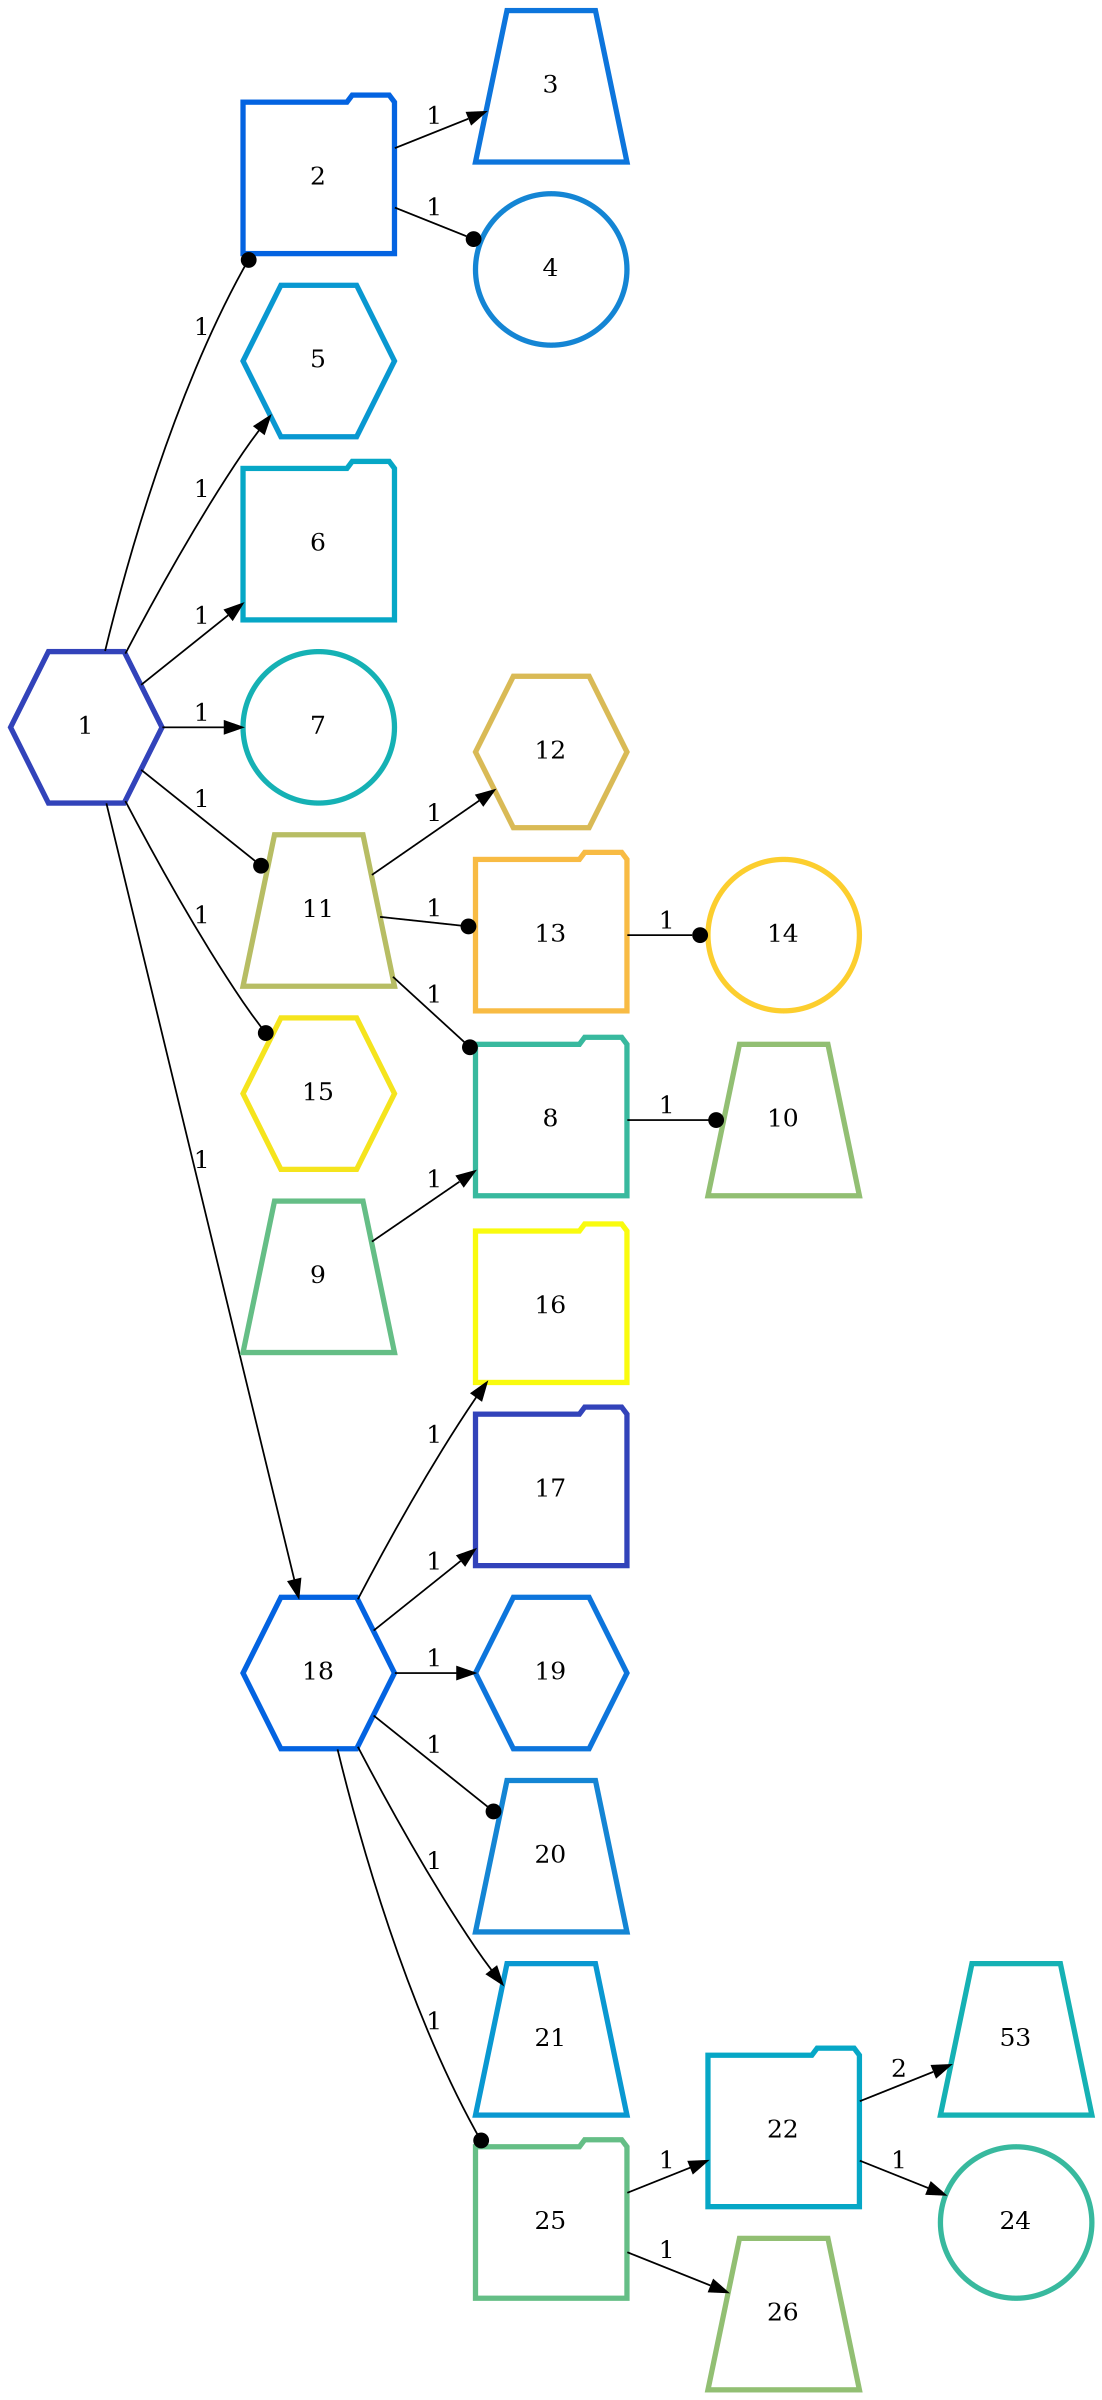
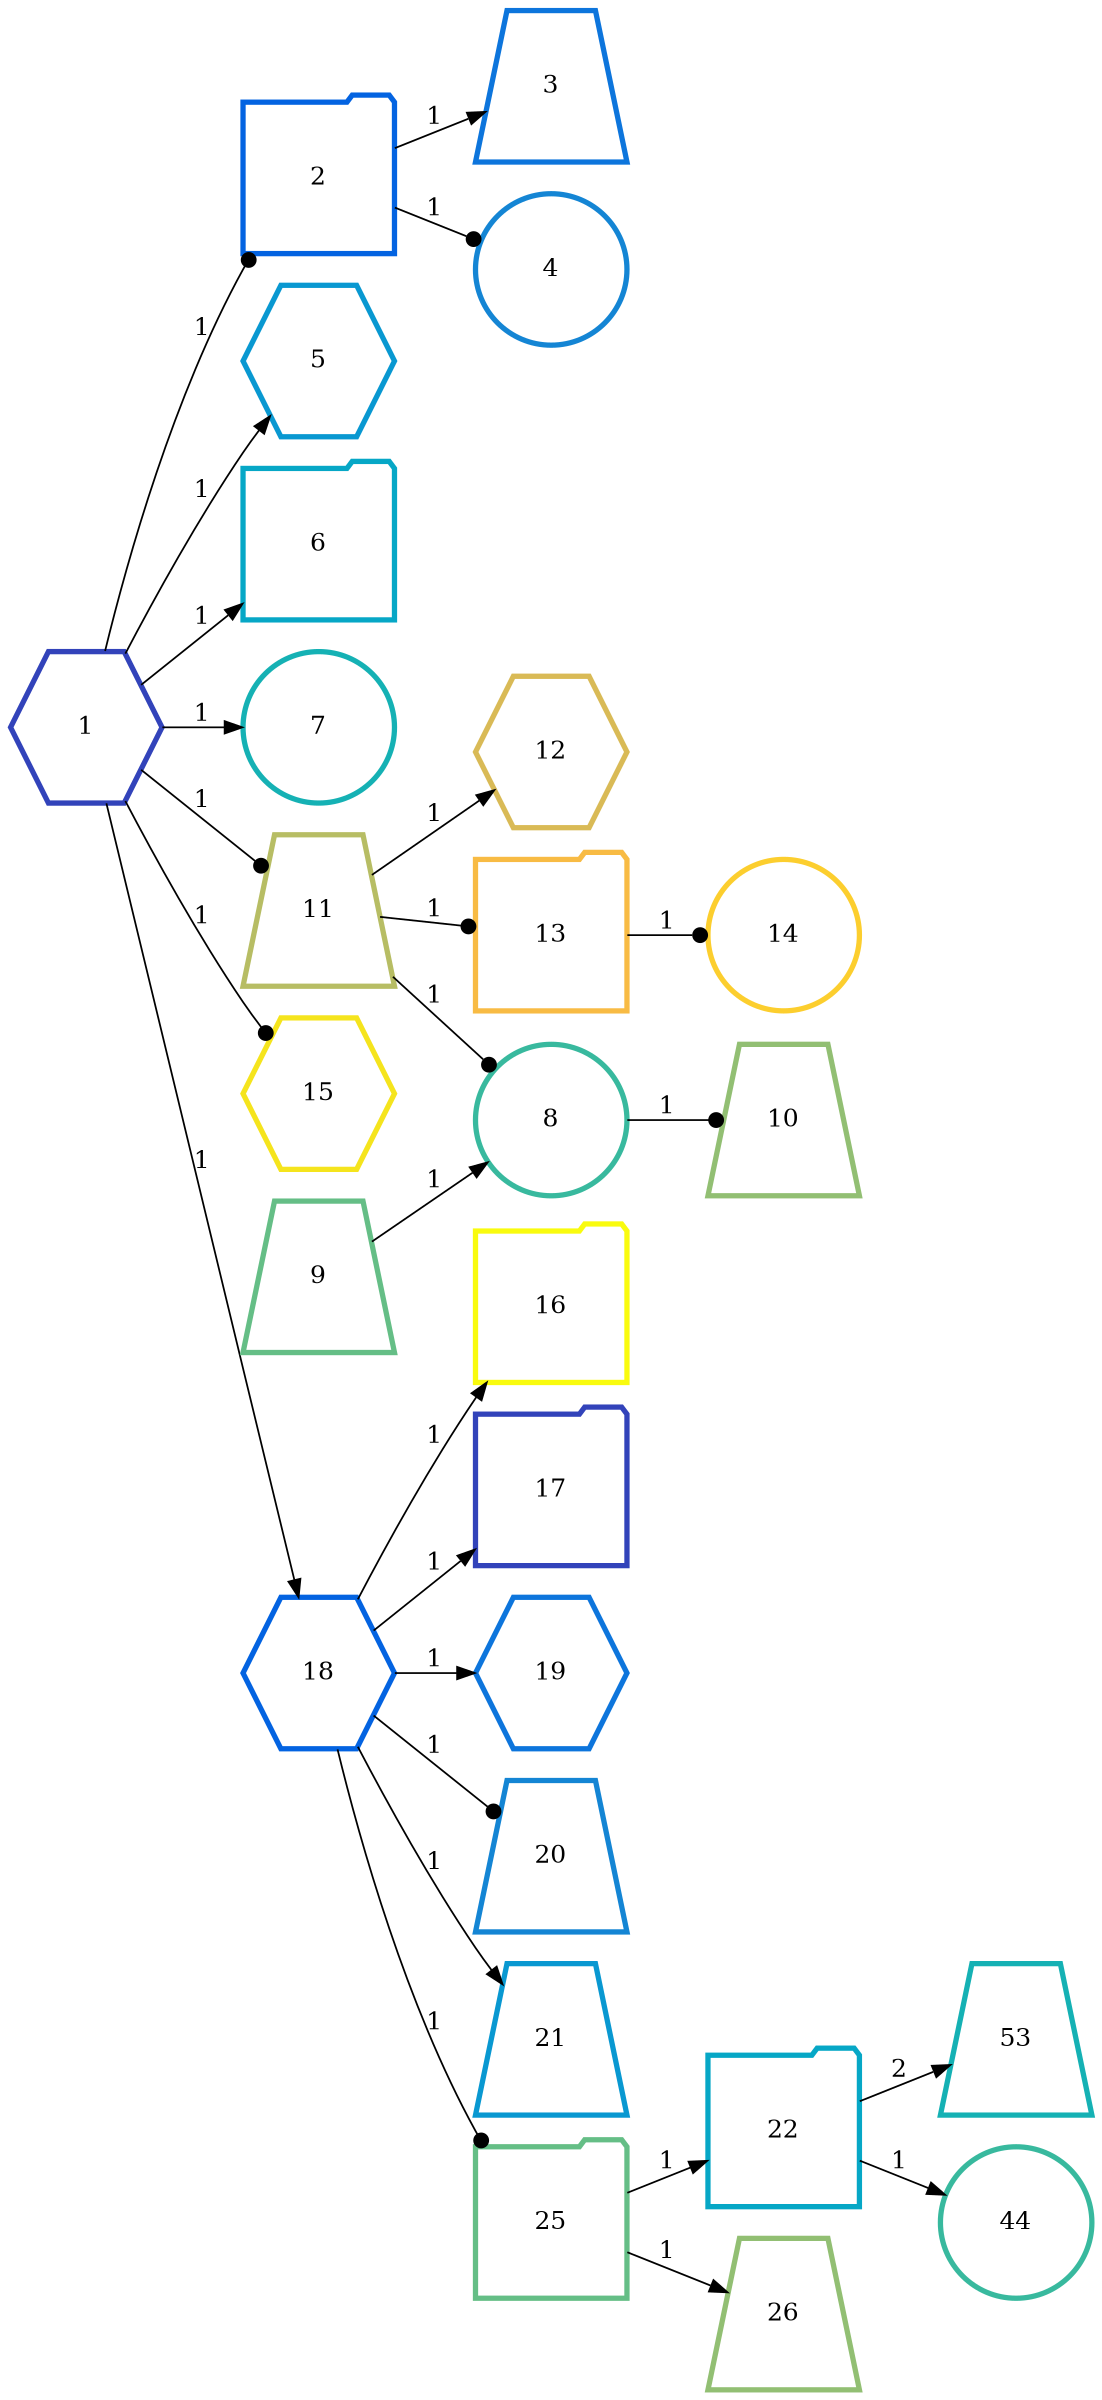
(551, 1120) -> (551, 1120)
(1016, 2223) -> (1016, 2223)
